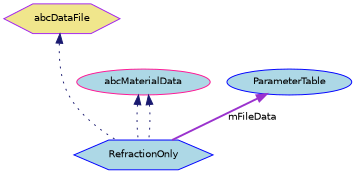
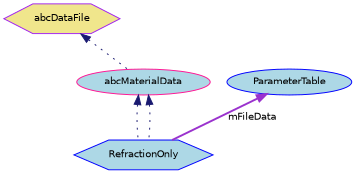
(72, 100) -> (108, 55)
